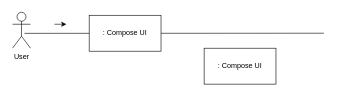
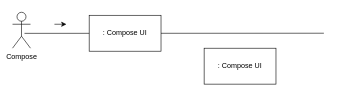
(22, 57) -> (22, 57)
